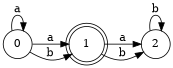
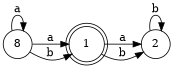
(18, 44) -> (18, 44)
